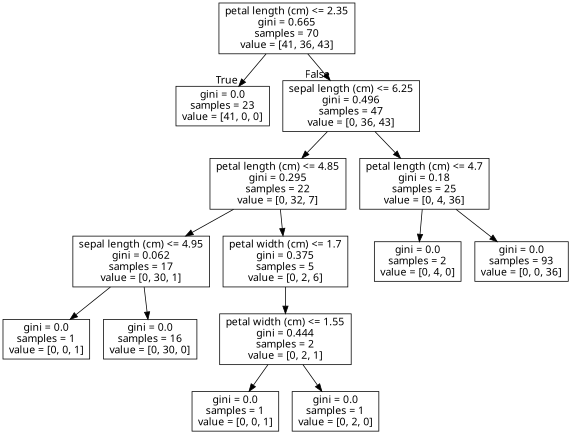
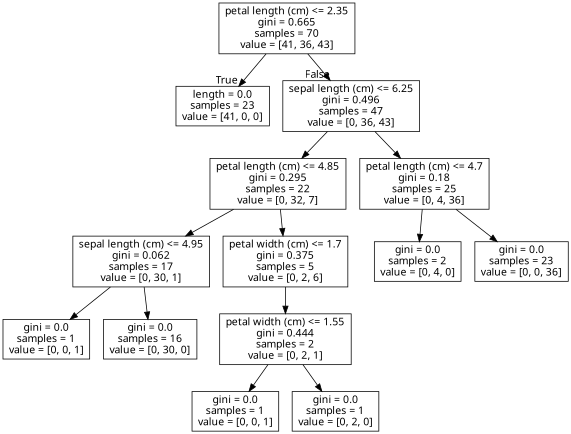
(223, 106) -> (223, 106)
(522, 262) -> (522, 262)
